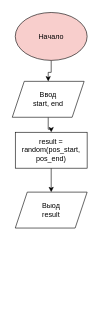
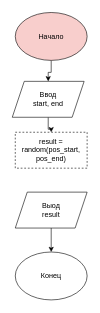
(51, 150) -> (51, 150)
(51, 186) -> none
none -> (51, 246)
none -> (51, 276)
